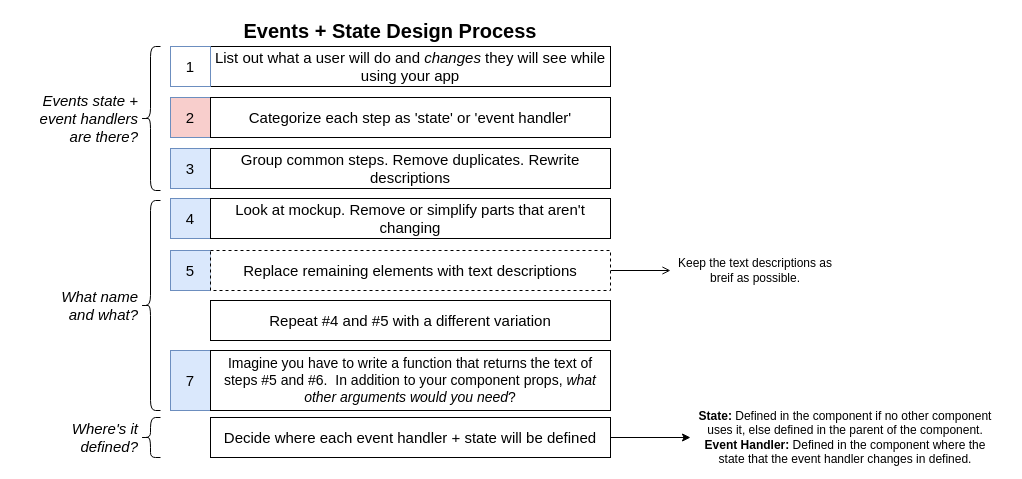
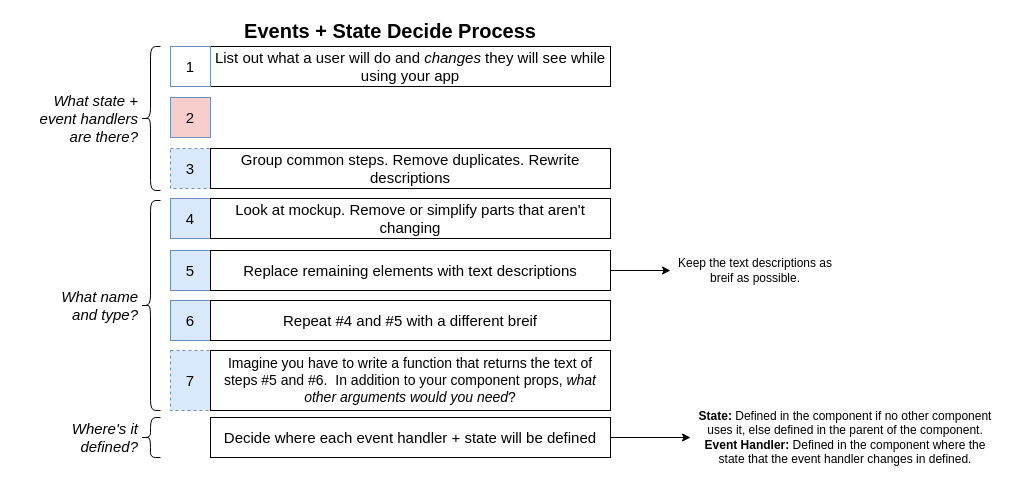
(391, 31) -> (391, 31)
(411, 118) -> none
(80, 119) -> (80, 119)
(191, 169) -> (191, 169)
(411, 271) -> (411, 271)
(664, 271) -> (662, 271)
(90, 306) -> (90, 306)
none -> (191, 321)
(411, 321) -> (411, 321)
(191, 381) -> (191, 381)
